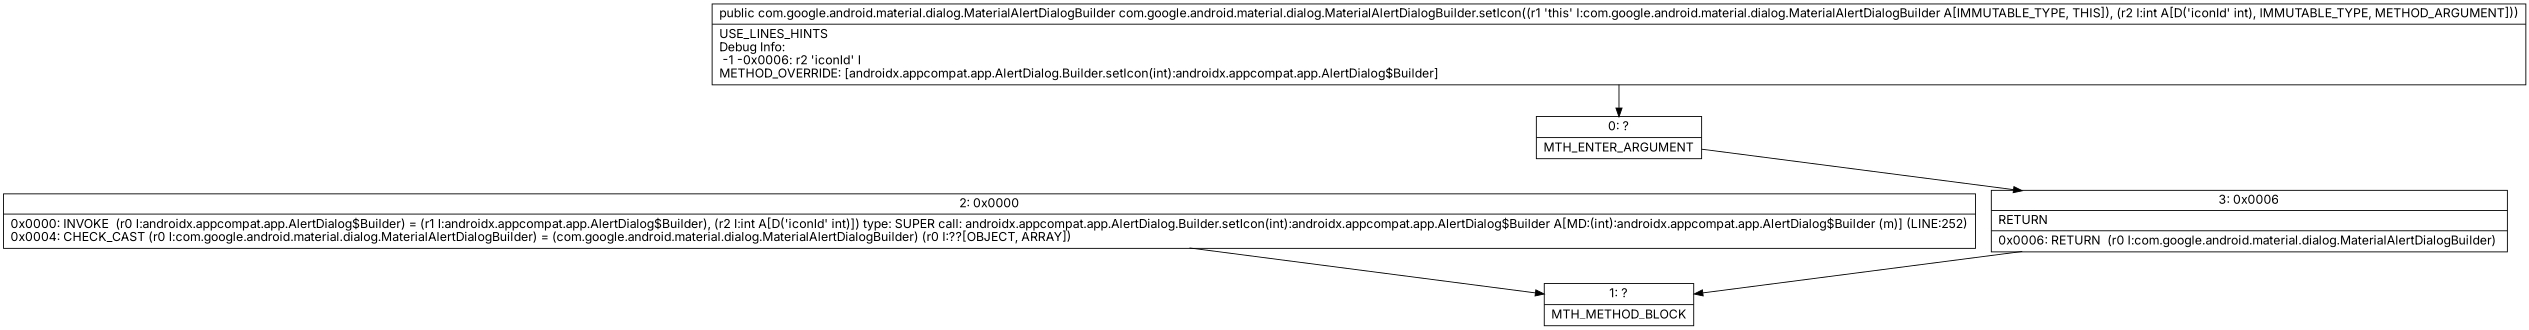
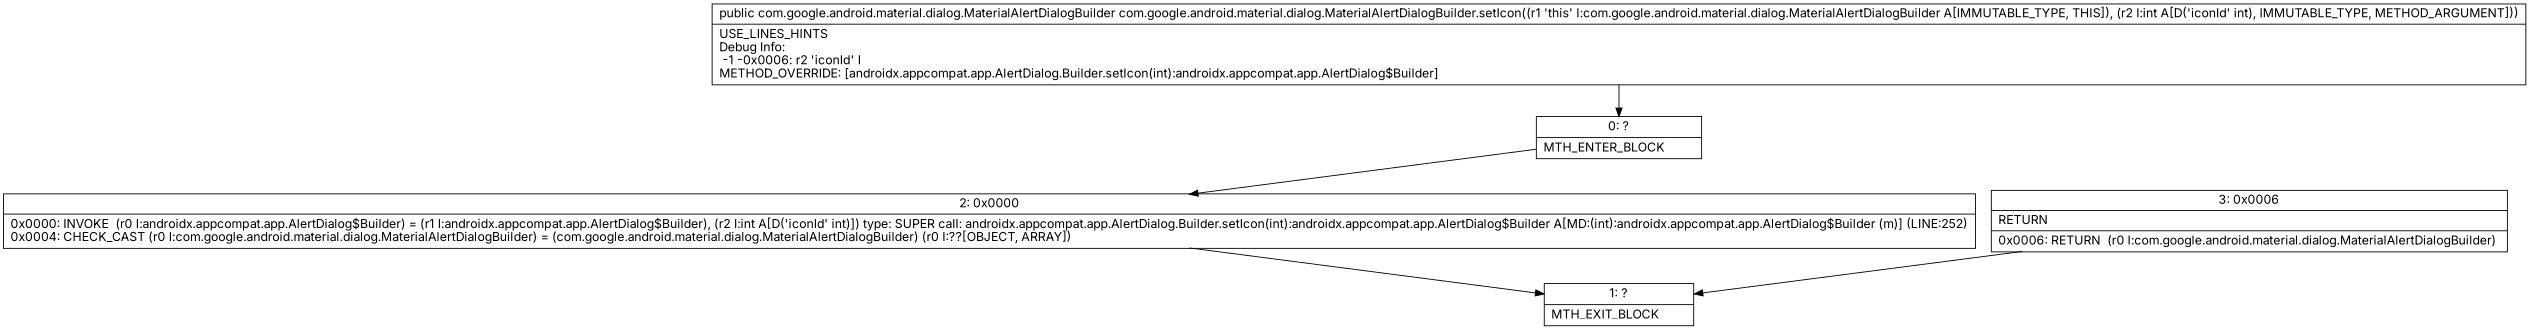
(1619, 148) -> (1604, 148)
(1858, 169) -> (1367, 171)
(1619, 315) -> (1606, 315)
